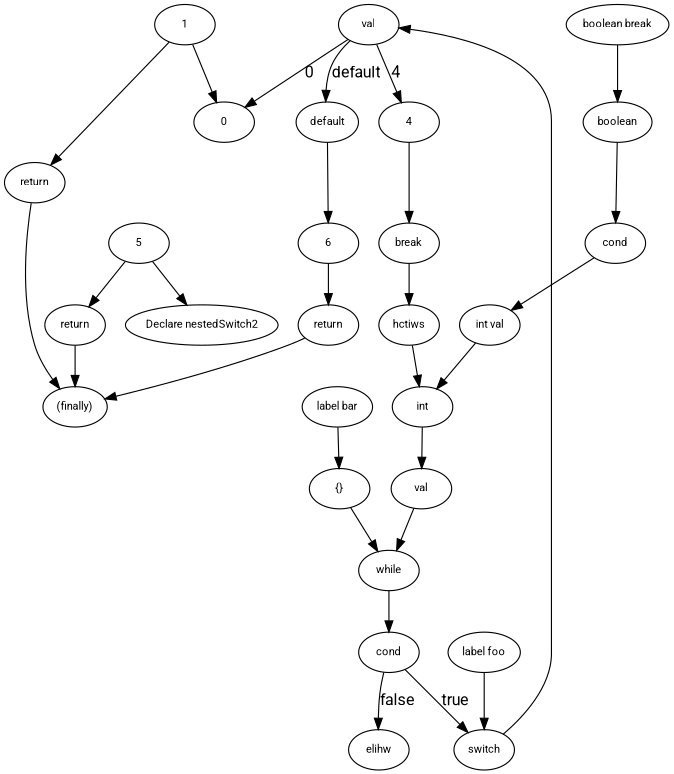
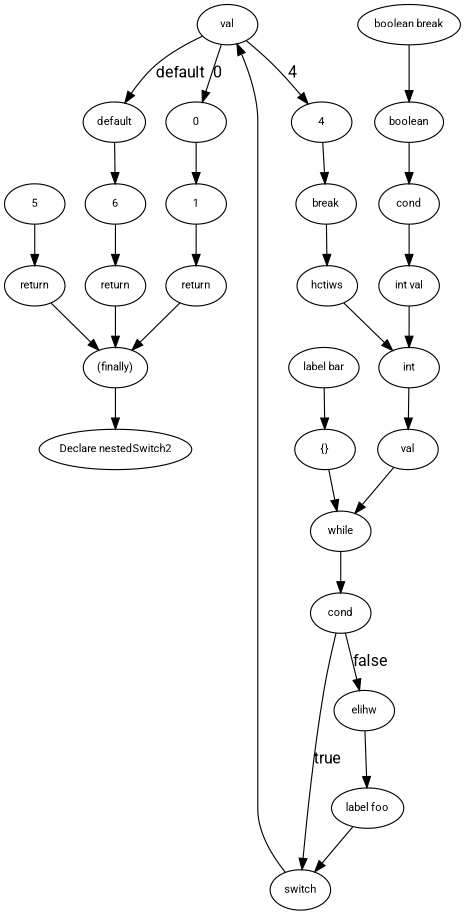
(202, 68) -> (196, 158)
(166, 279) -> (115, 403)
none -> (366, 754)
